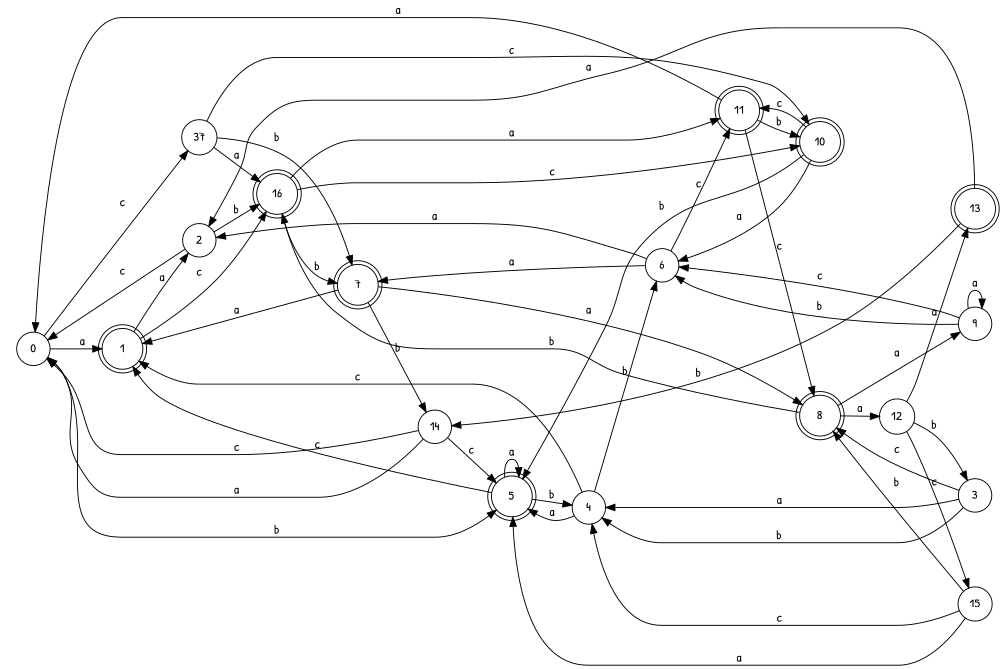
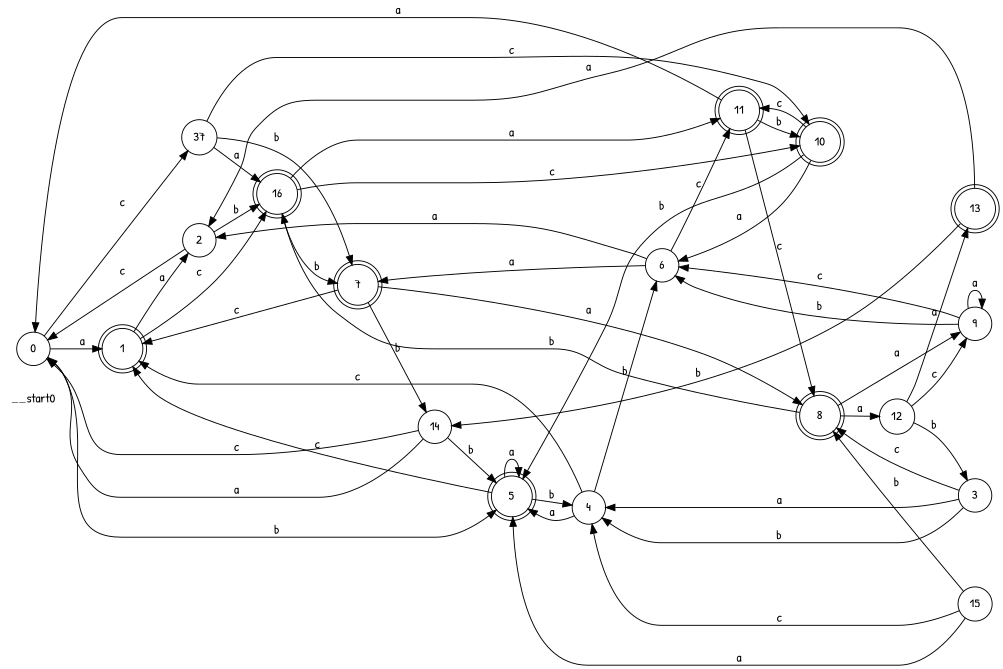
(237, 310) -> (237, 310)
none -> (33, 399)
(471, 450) -> (471, 450)
(936, 497) -> (940, 379)
